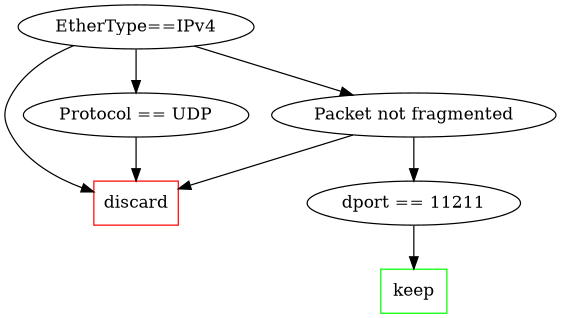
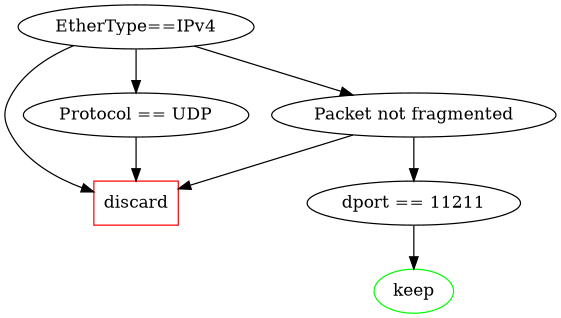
(414, 291) -> (414, 291)
